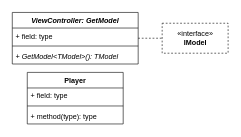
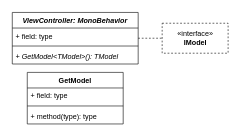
(75, 20) -> (75, 20)
(75, 80) -> (75, 80)
